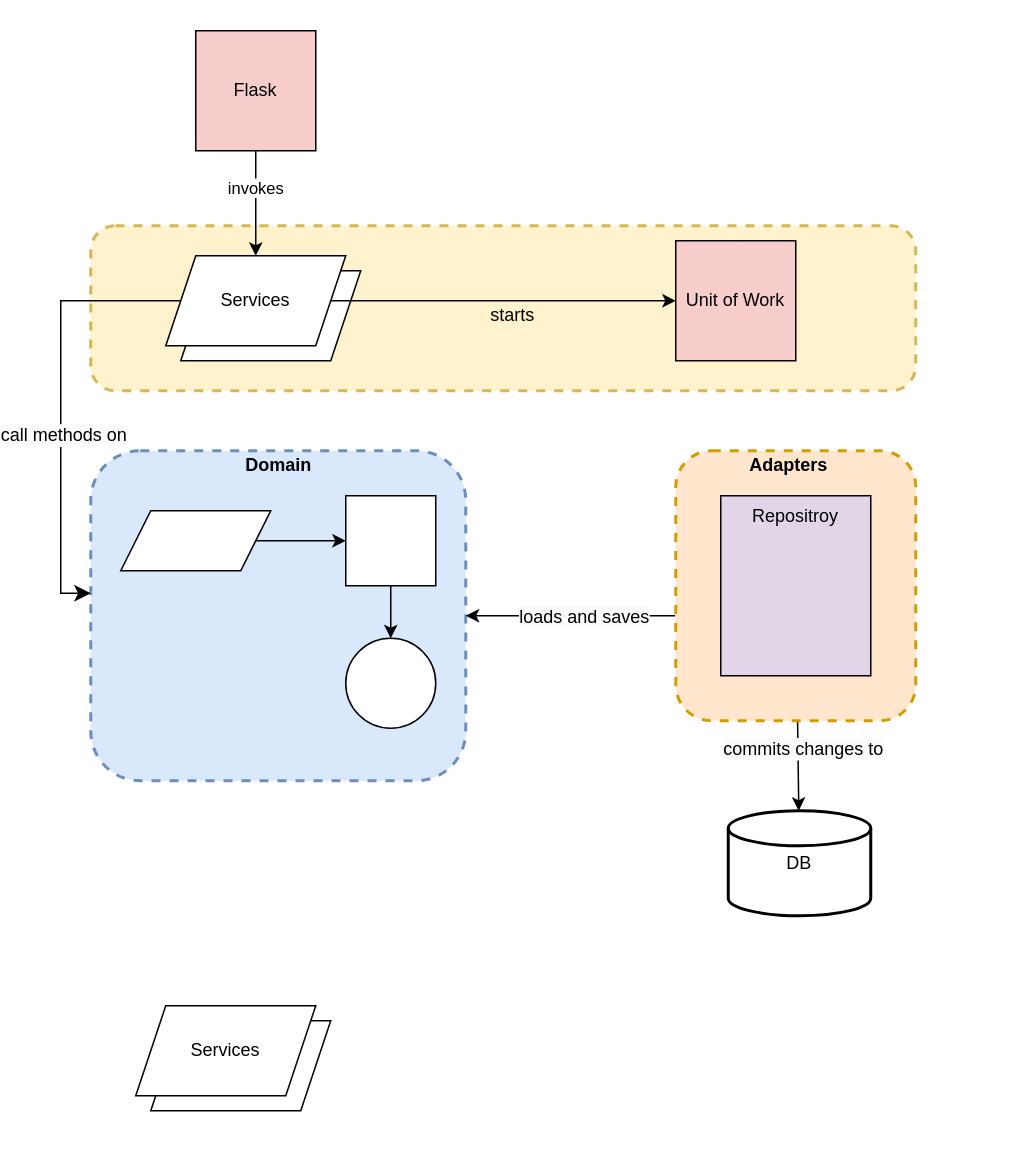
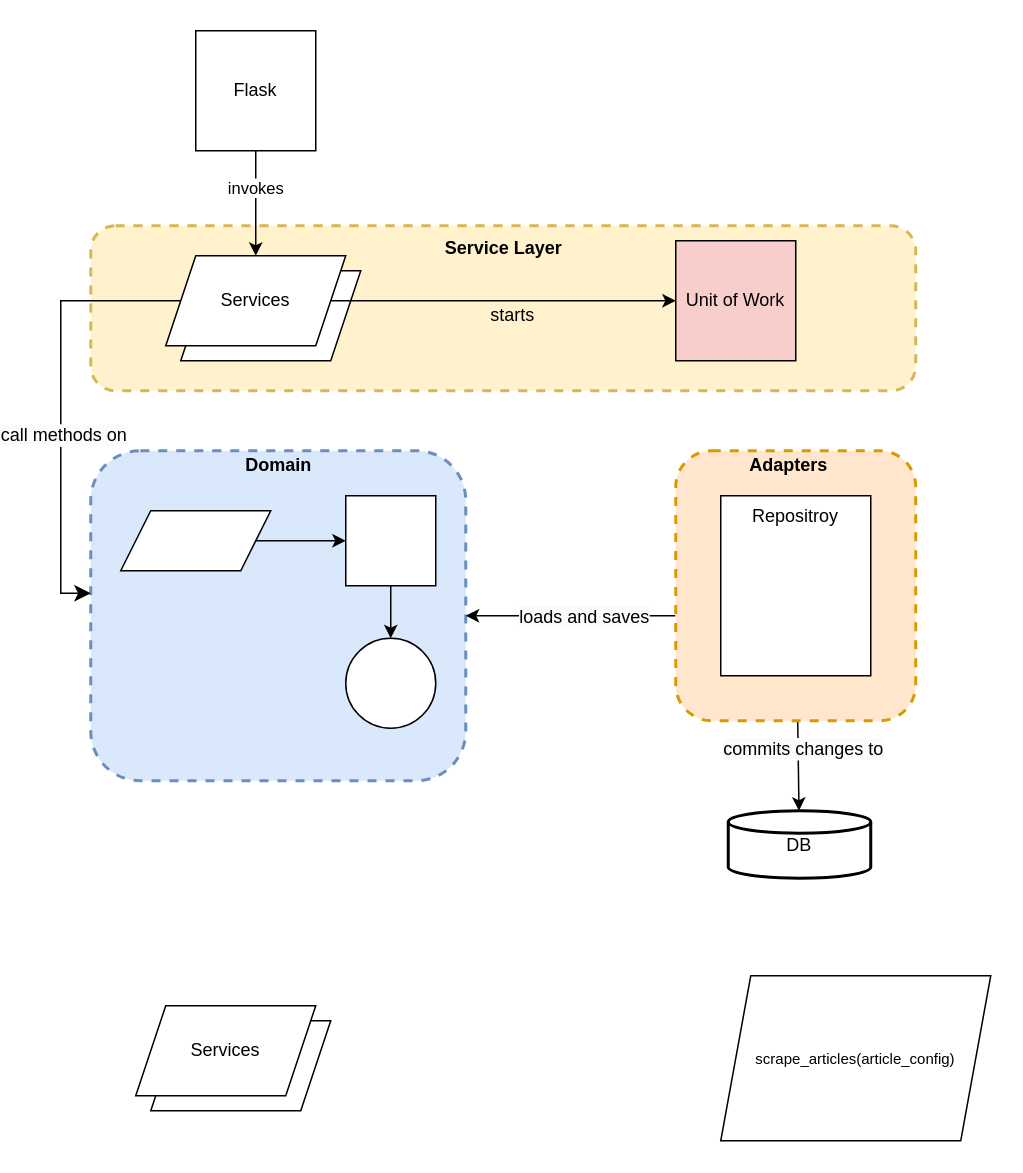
(256, 91) -> (256, 91)
none -> (503, 248)
(796, 586) -> (796, 586)
(800, 863) -> (800, 845)
none -> (856, 1058)
